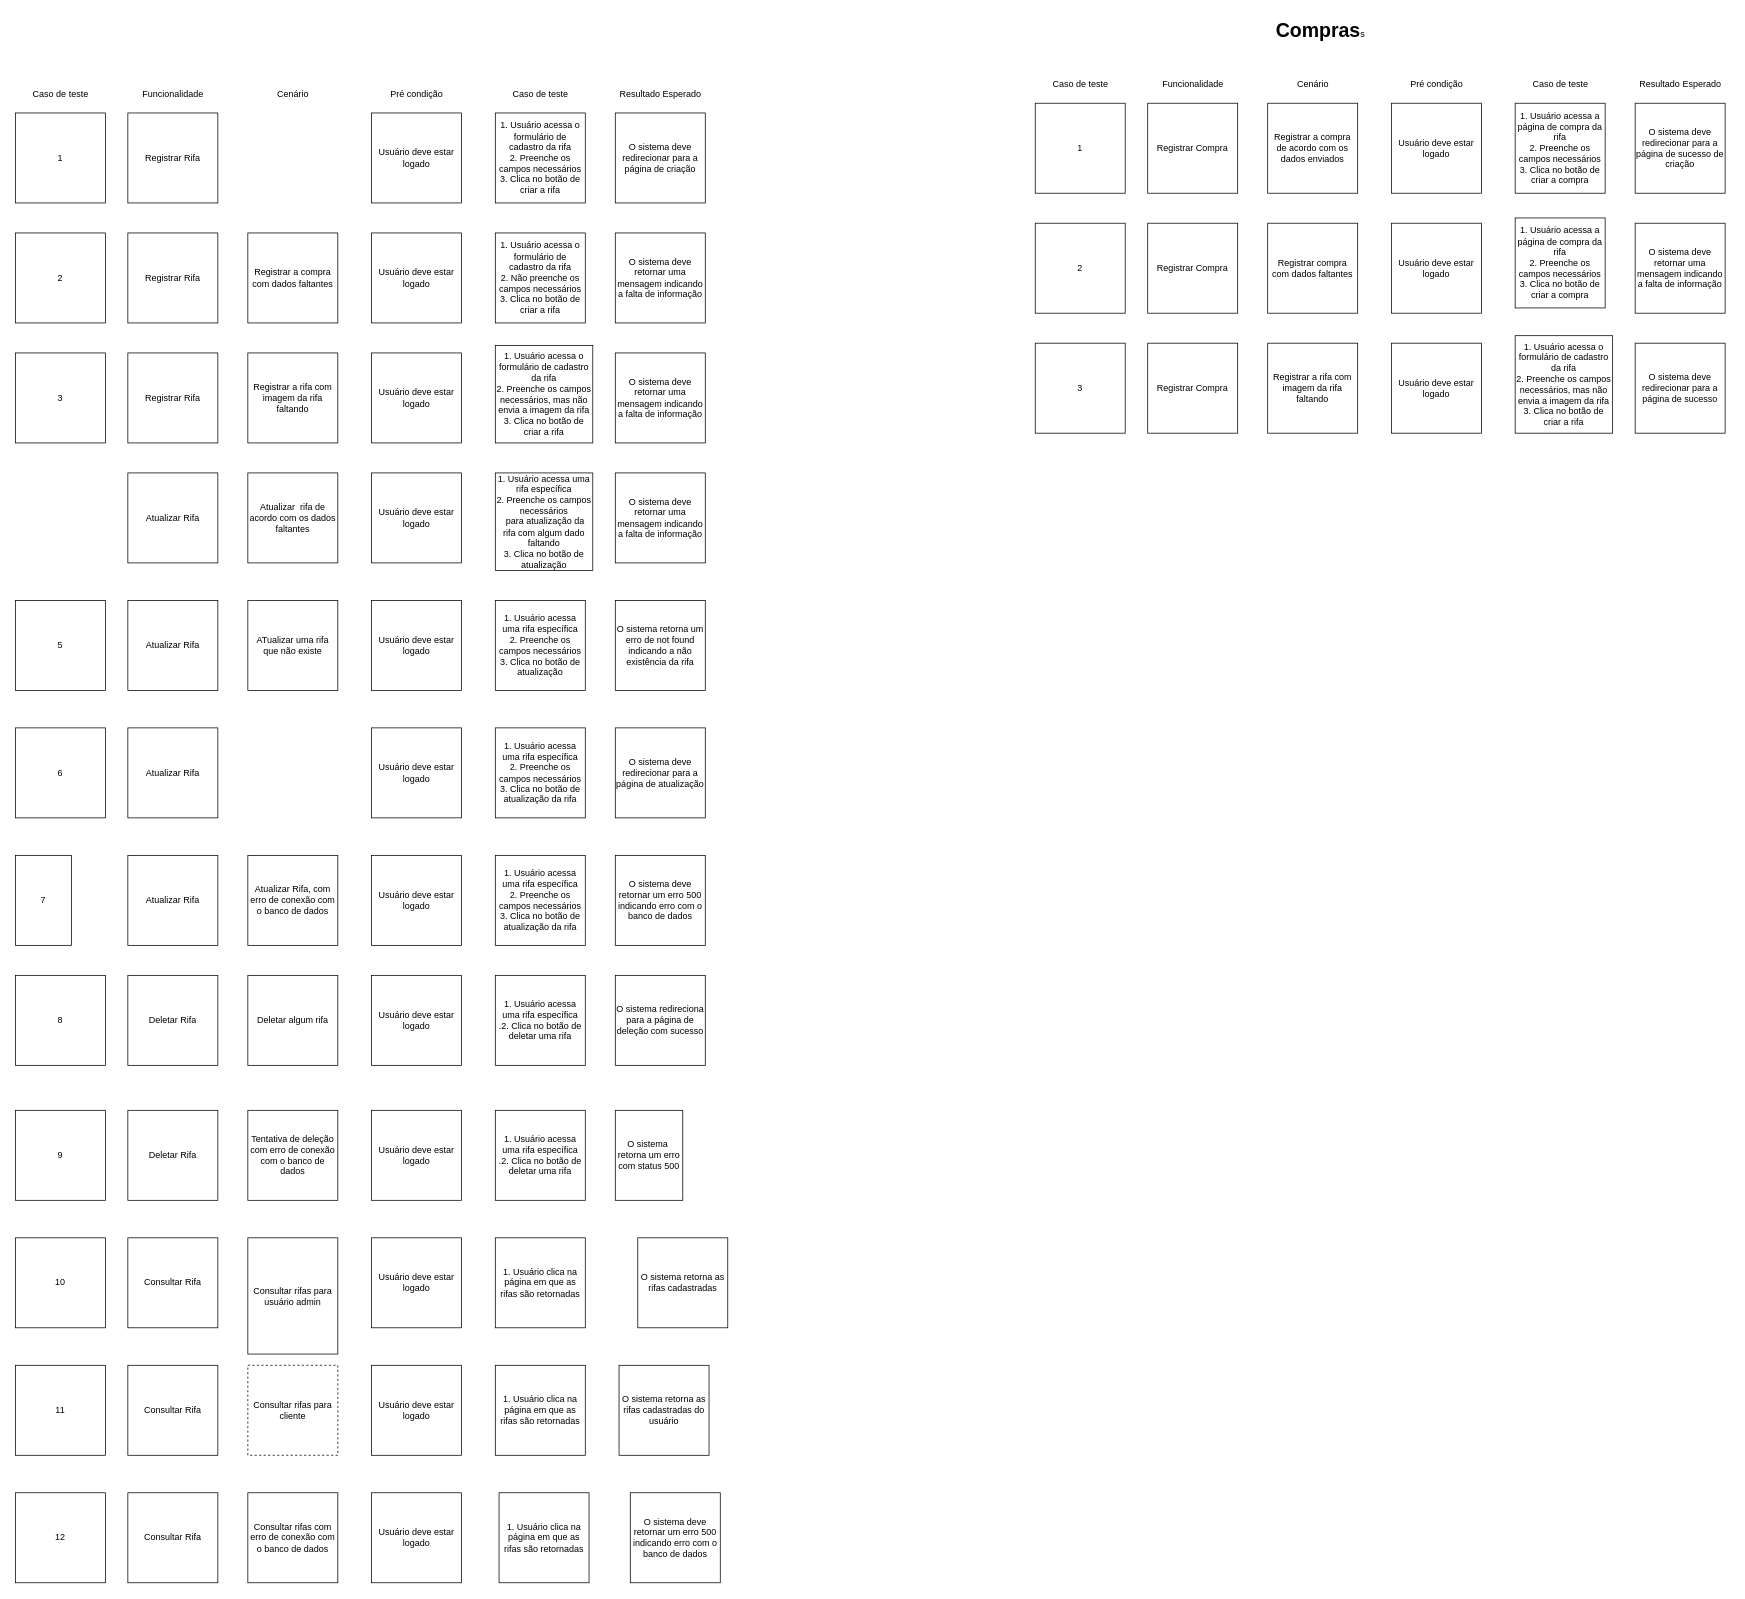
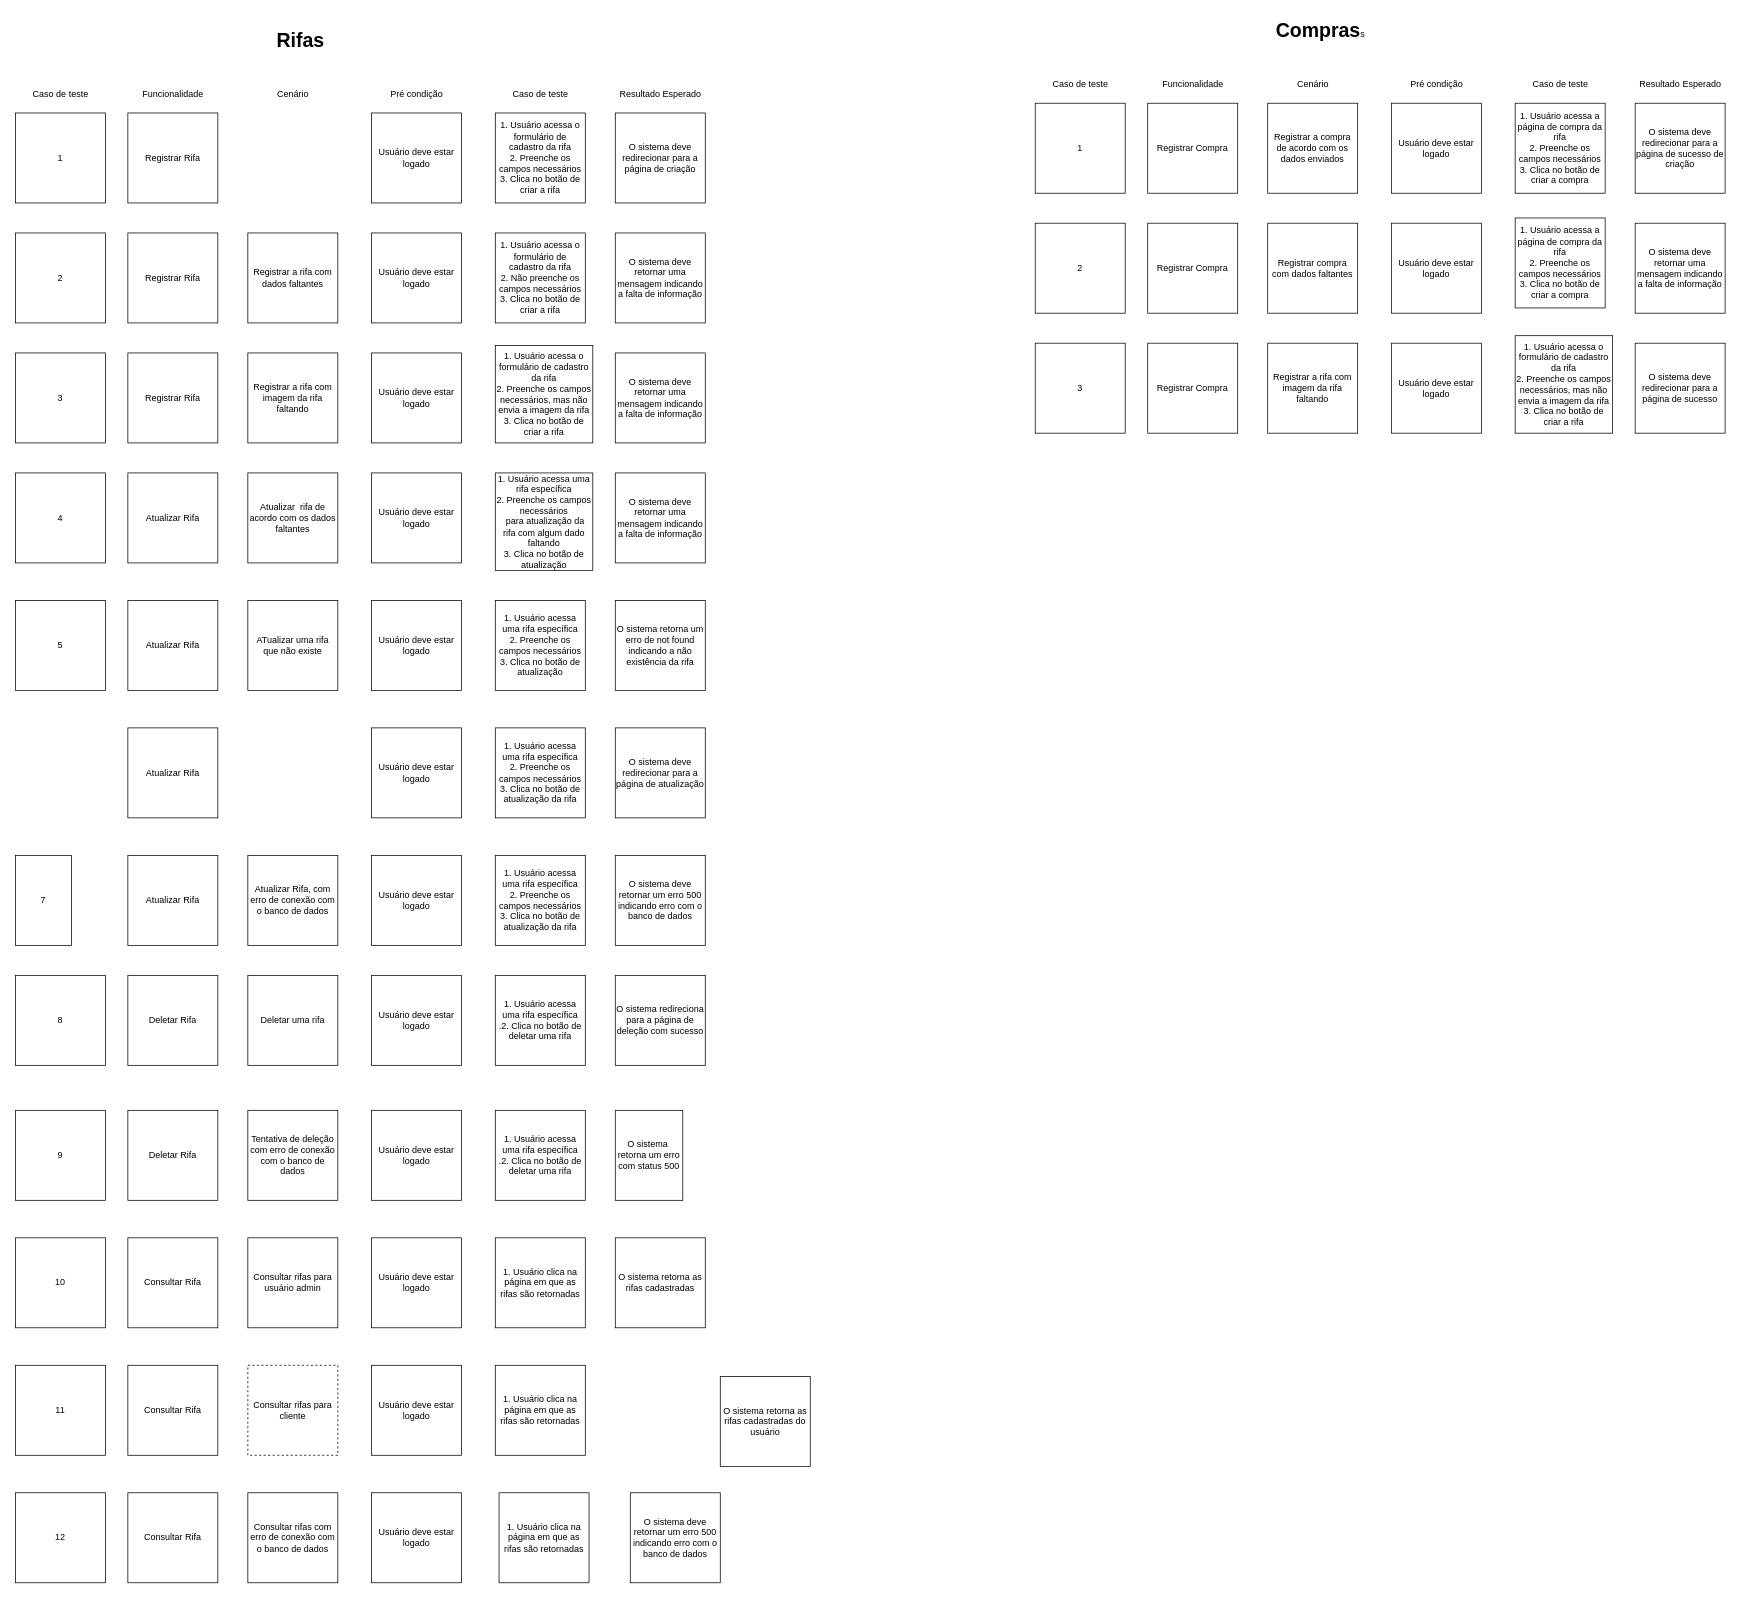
none -> (300, 40)
(293, 278) -> (293, 278)
none -> (60, 518)
(60, 773) -> none
(293, 1020) -> (293, 1020)
(683, 1283) -> (660, 1283)
(293, 1296) -> (293, 1283)
(664, 1410) -> (765, 1422)
